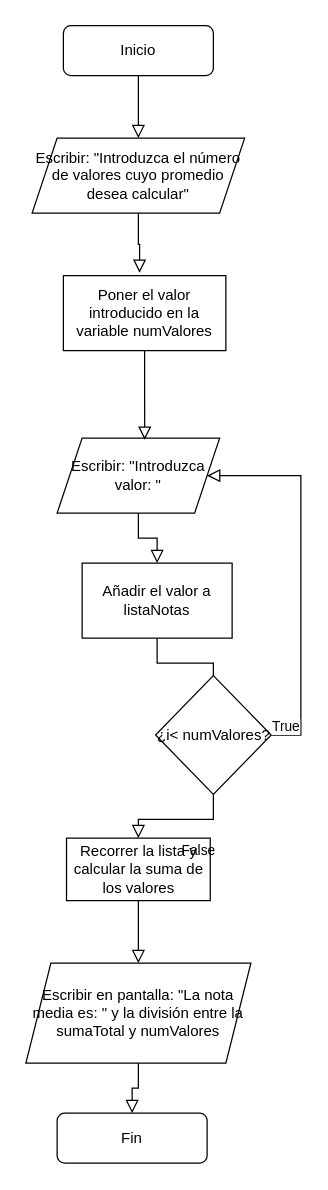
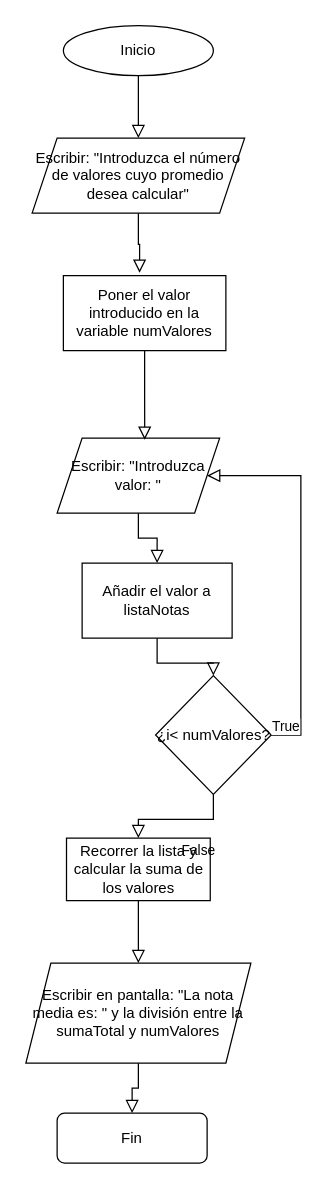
(138, 51) -> (138, 51)
(213, 664) -> (210, 663)
